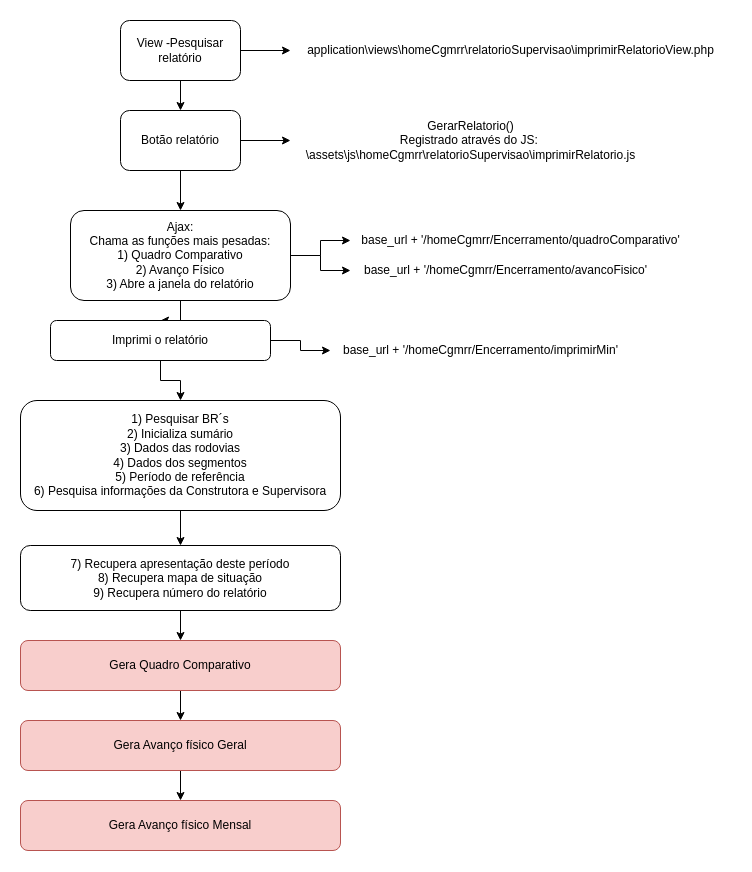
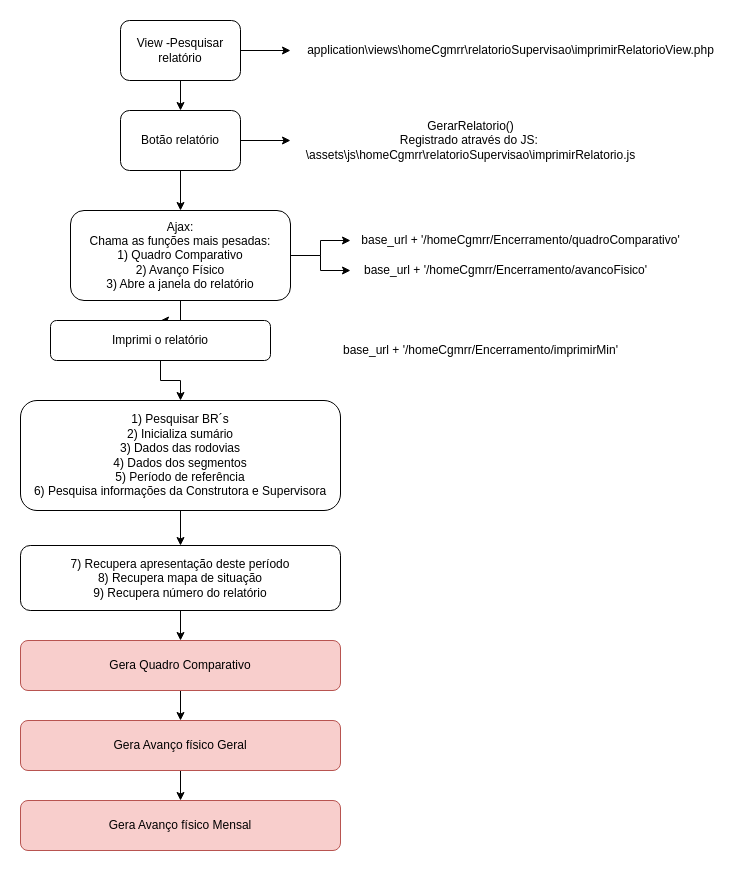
(301, 342) -> none
